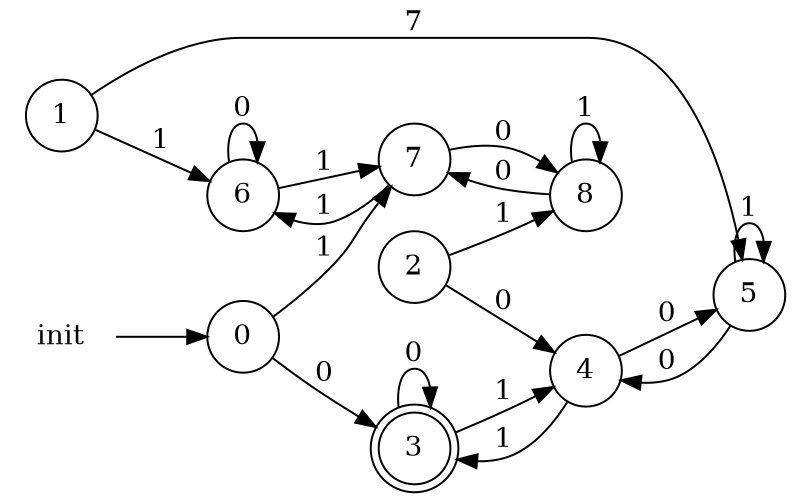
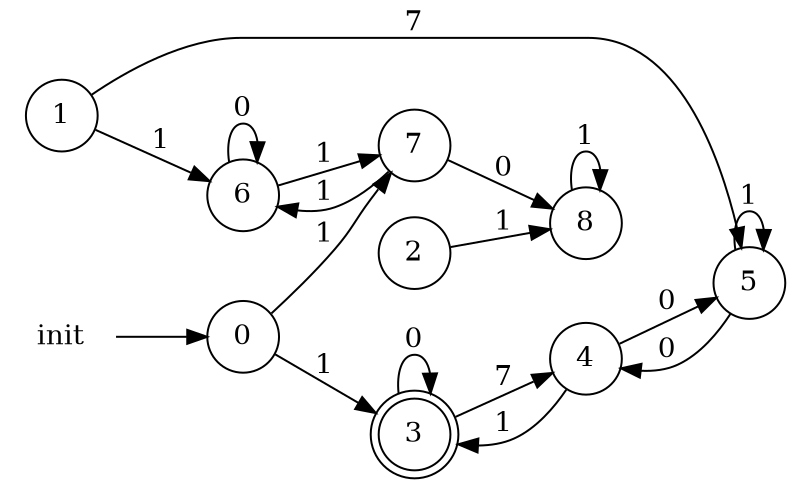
(508, 190) -> none
(492, 314) -> none
(325, 374) -> (325, 366)
(504, 392) -> (504, 378)
